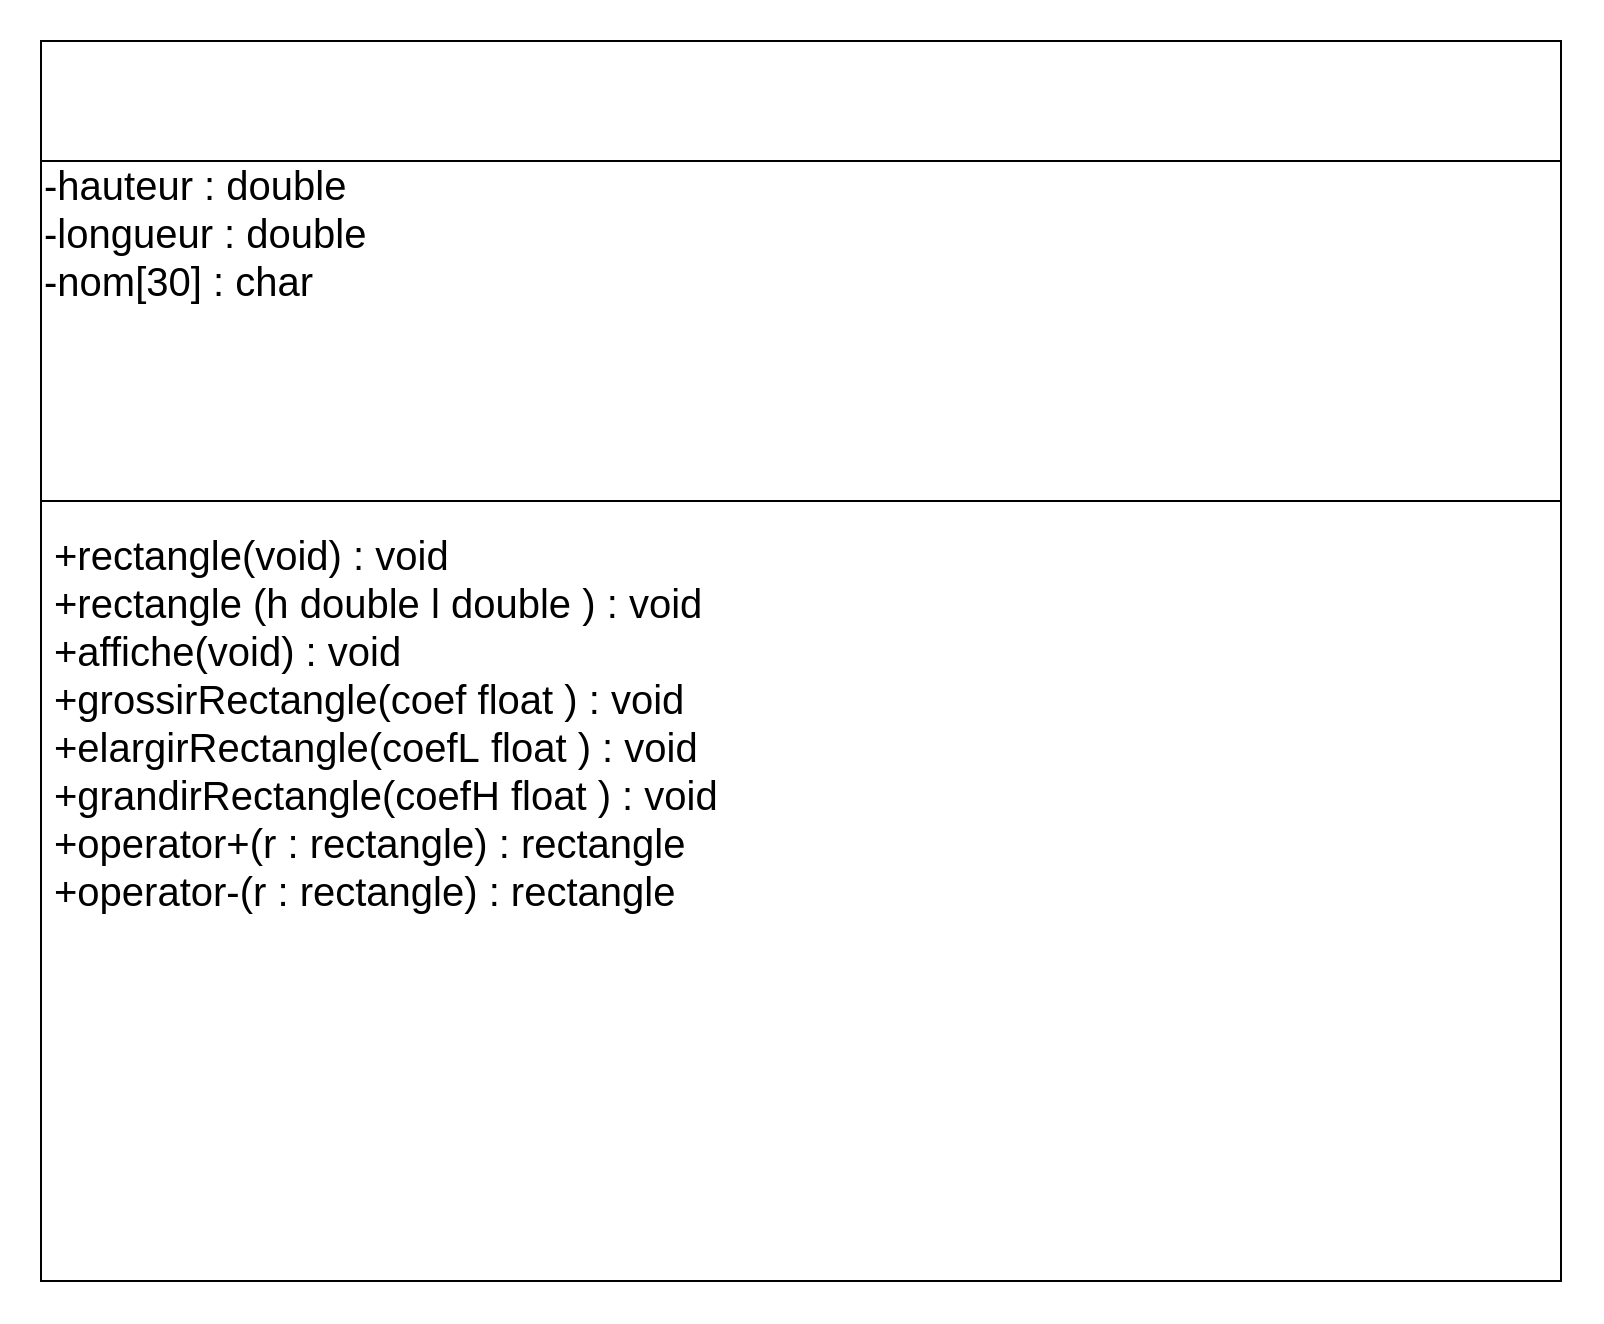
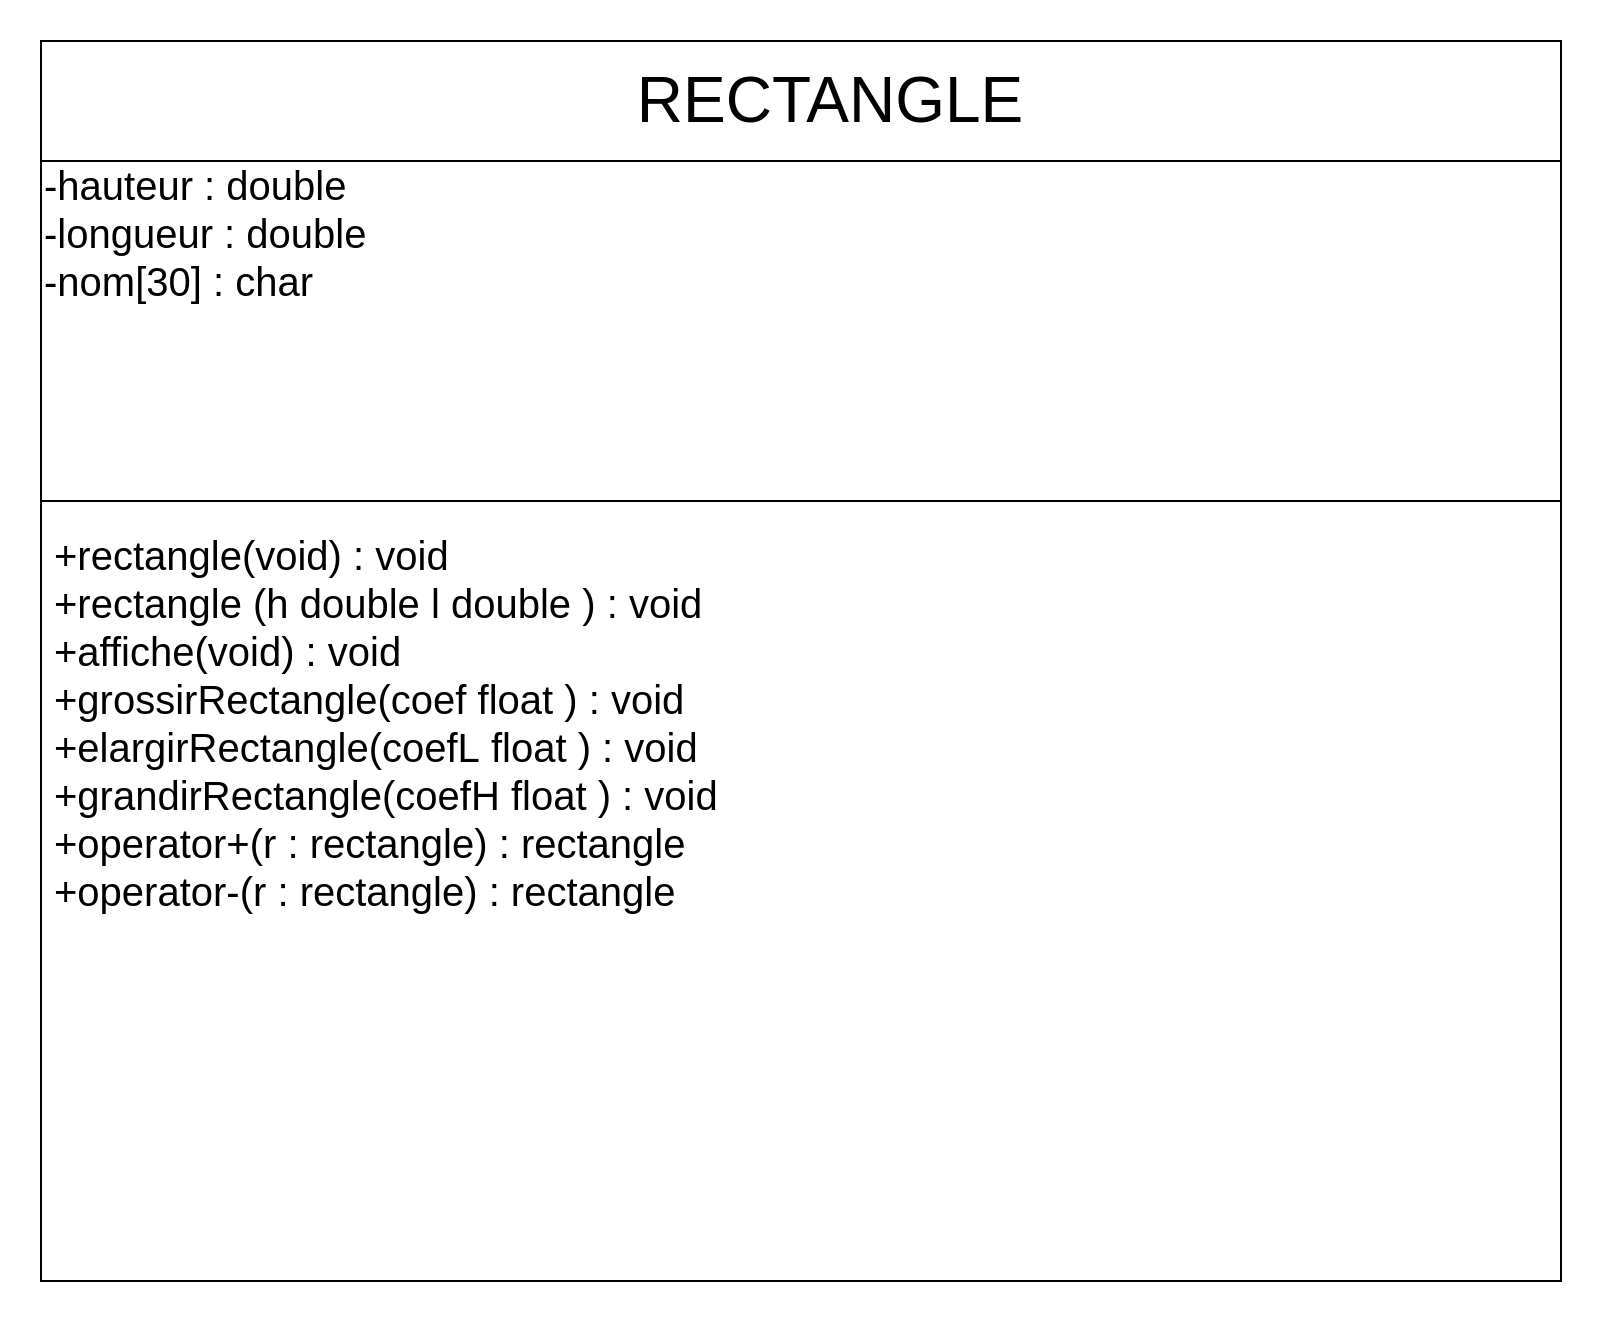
none -> (831, 101)
